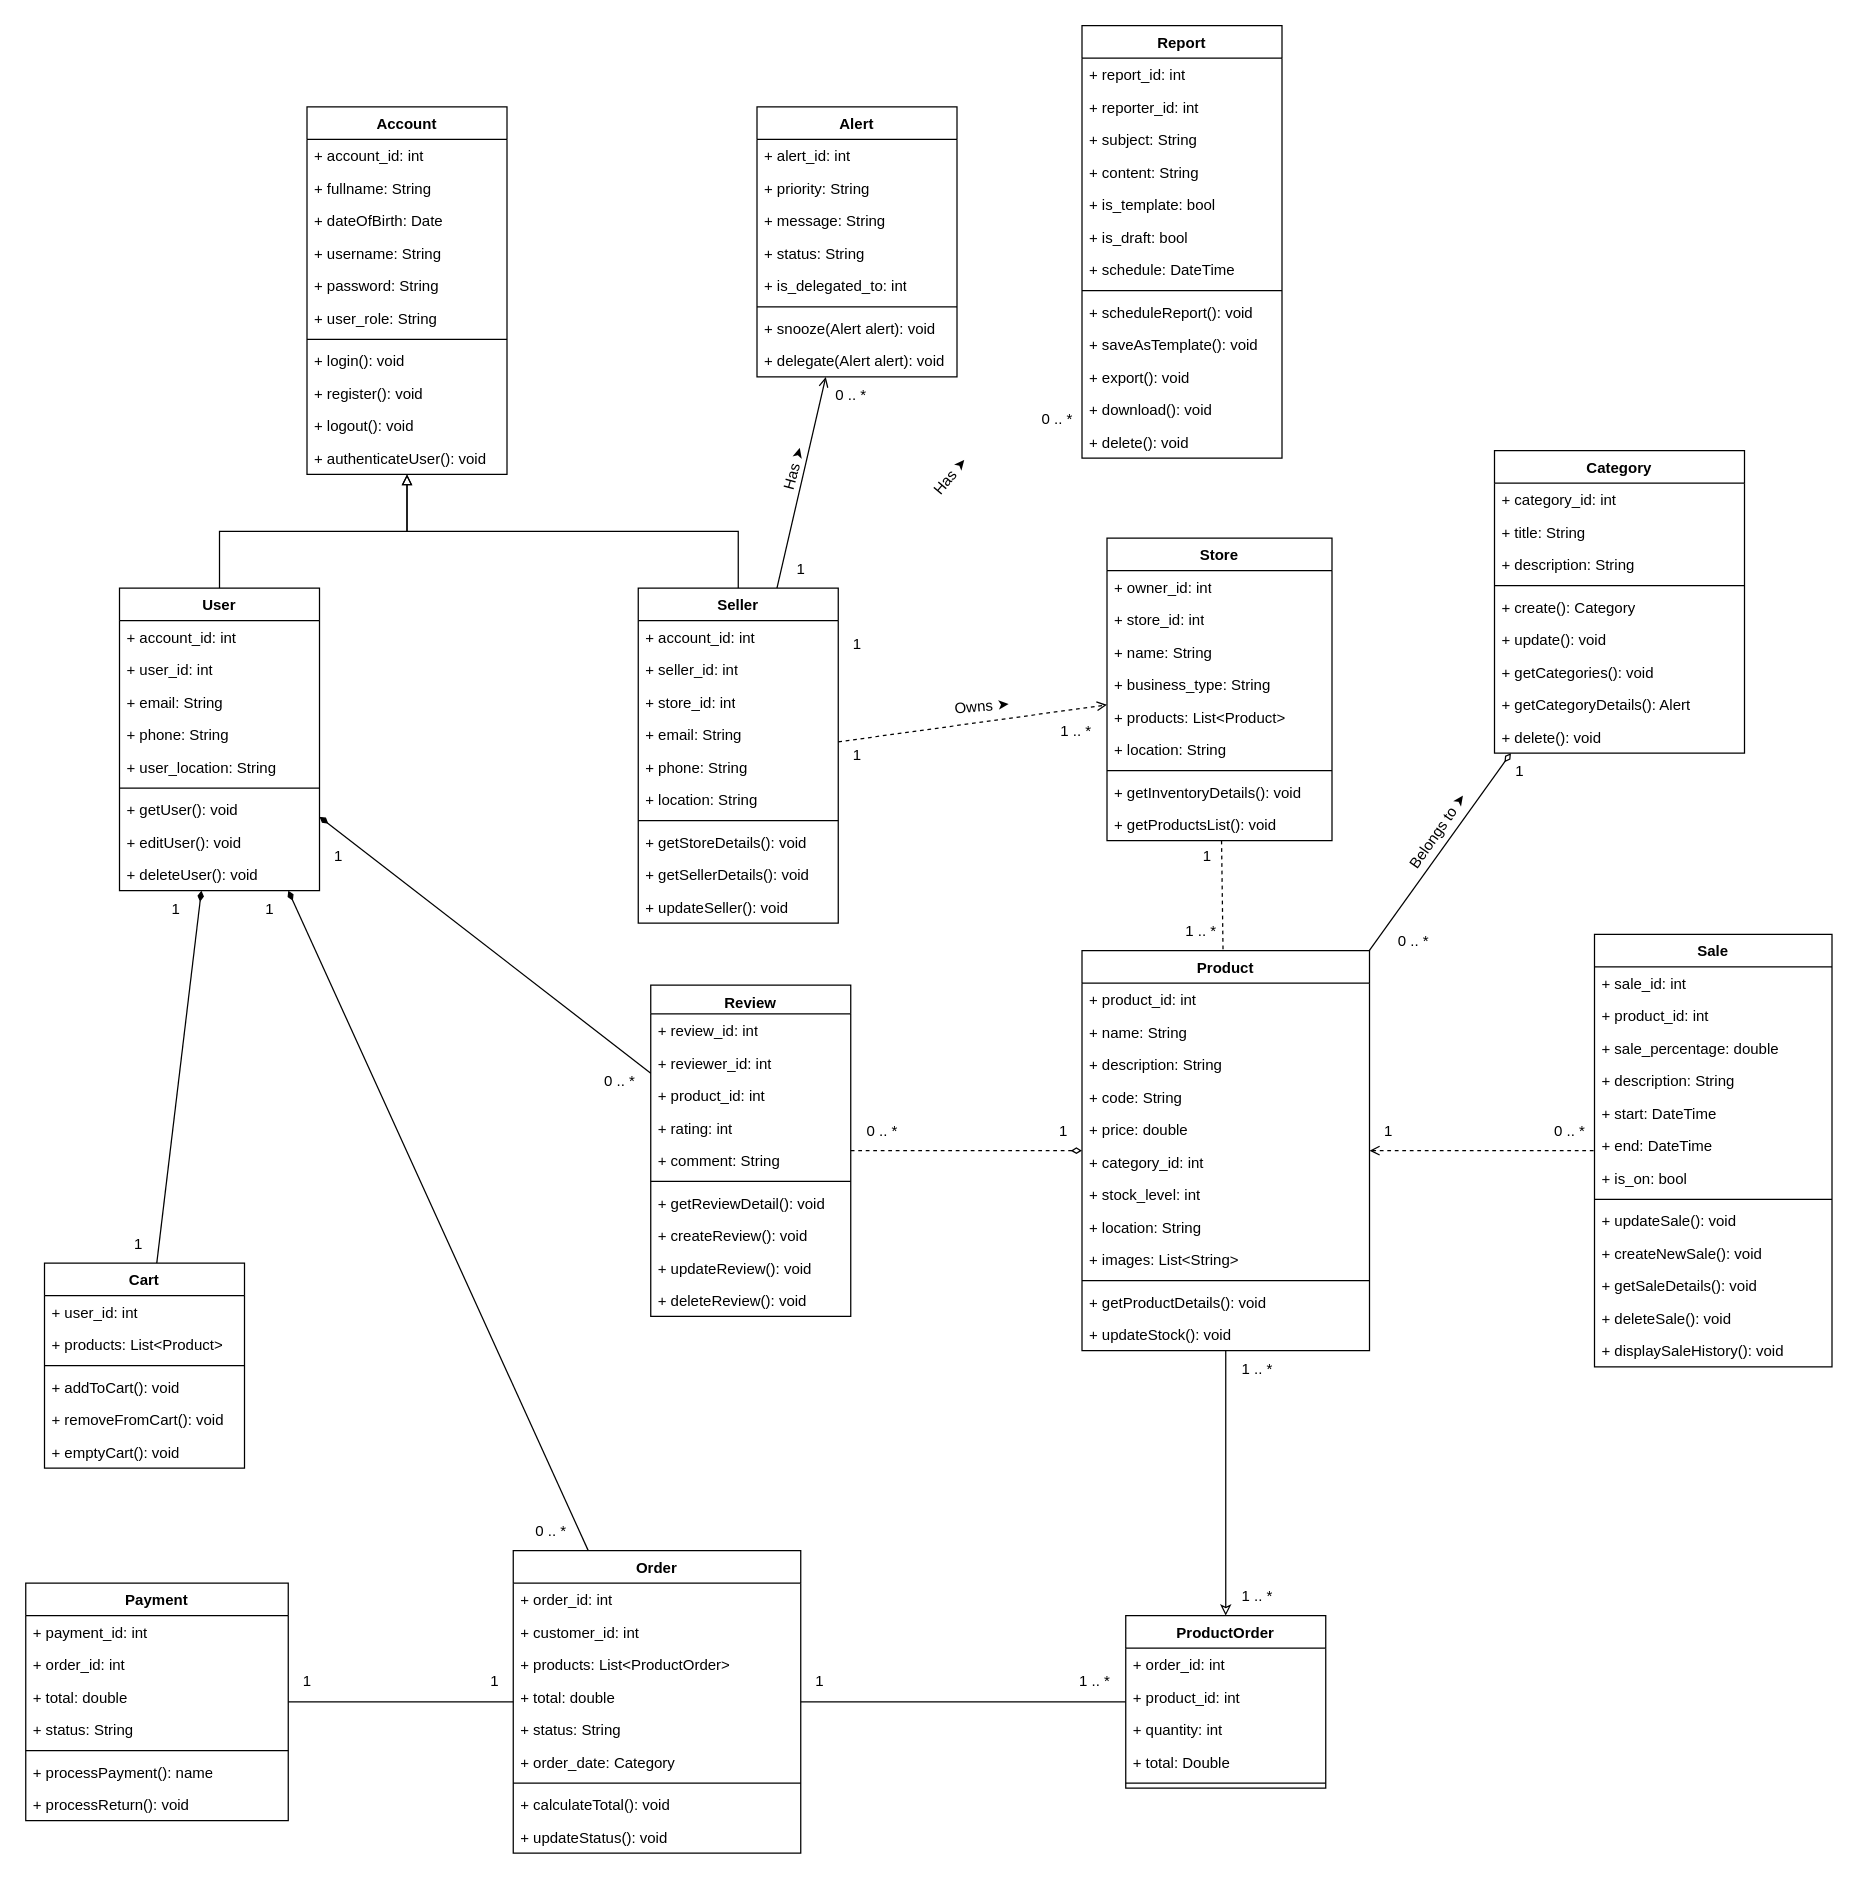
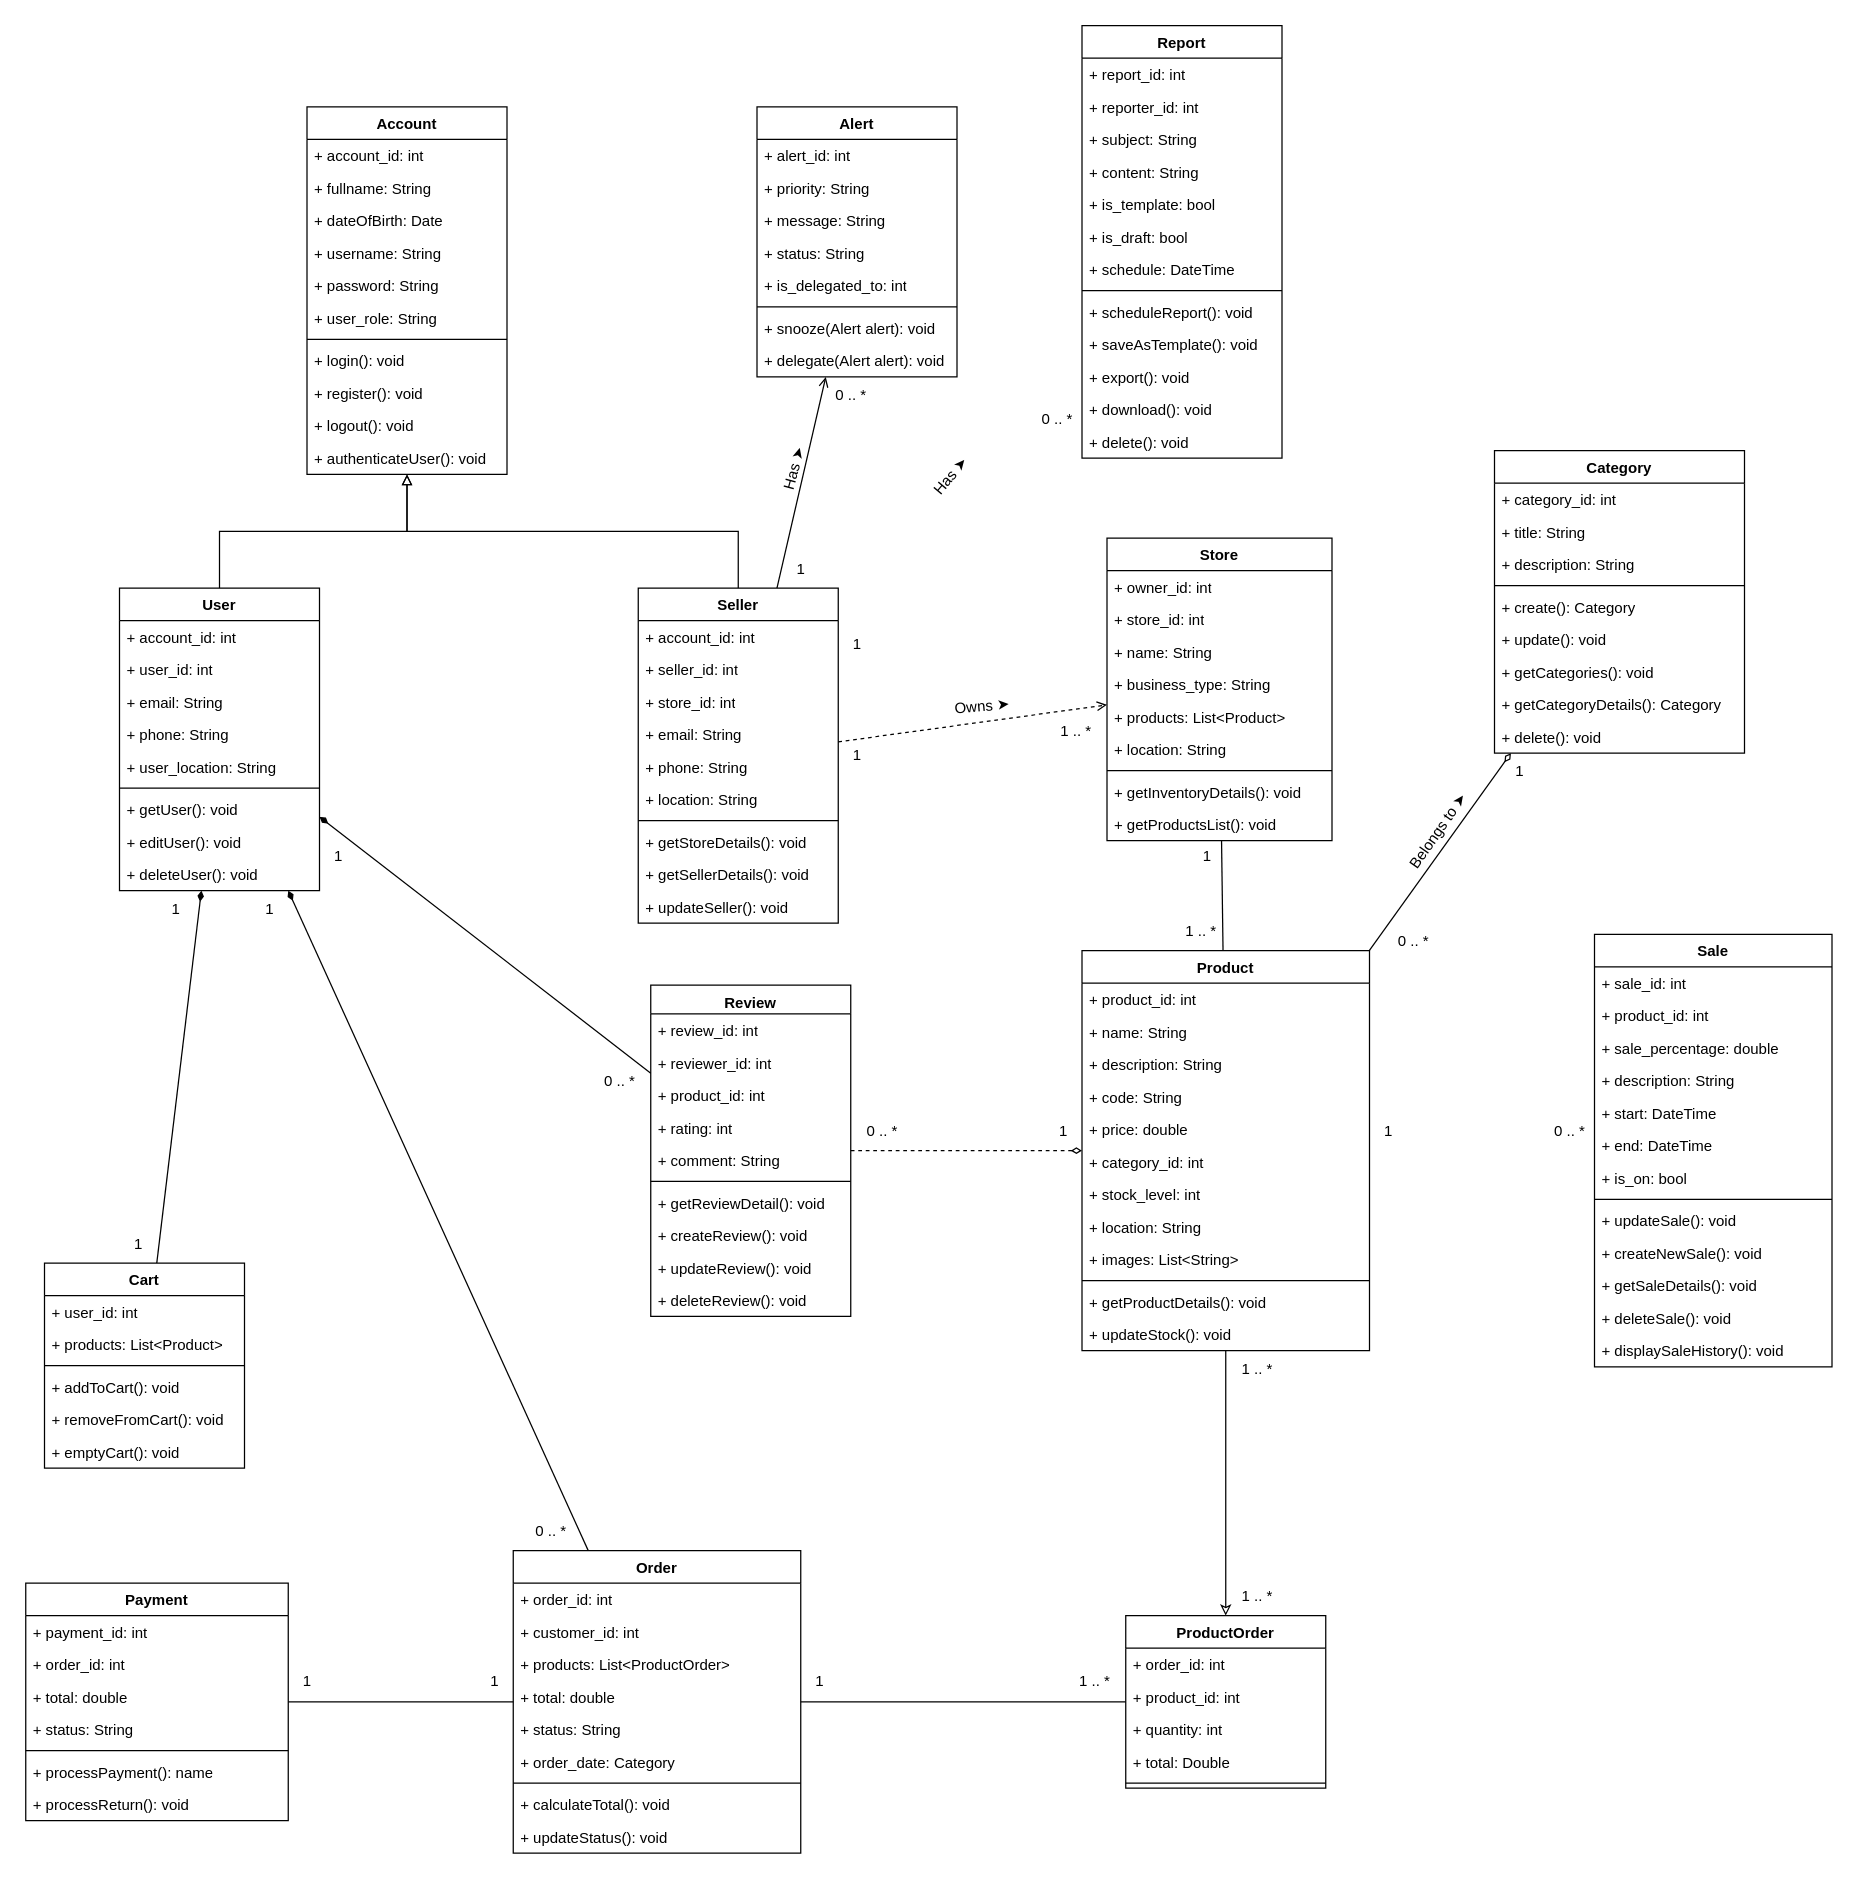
(1612, 706) -> (1621, 715)
(1222, 894) -> (1222, 894)
(1482, 1151) -> none
